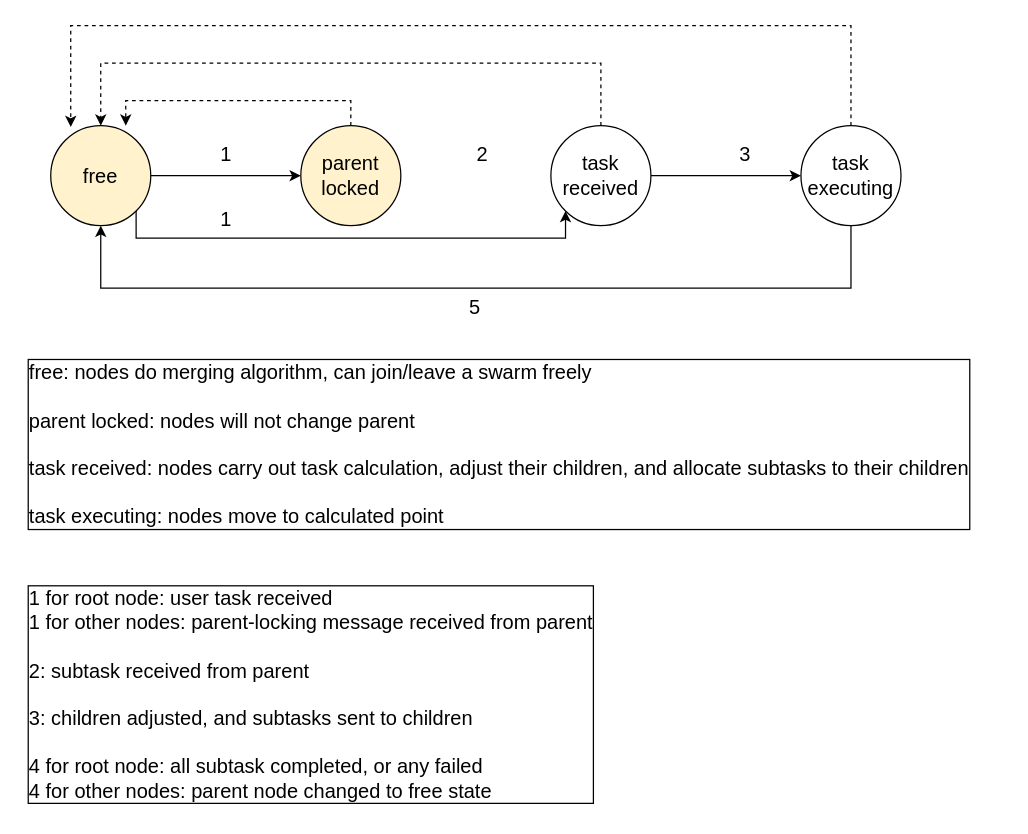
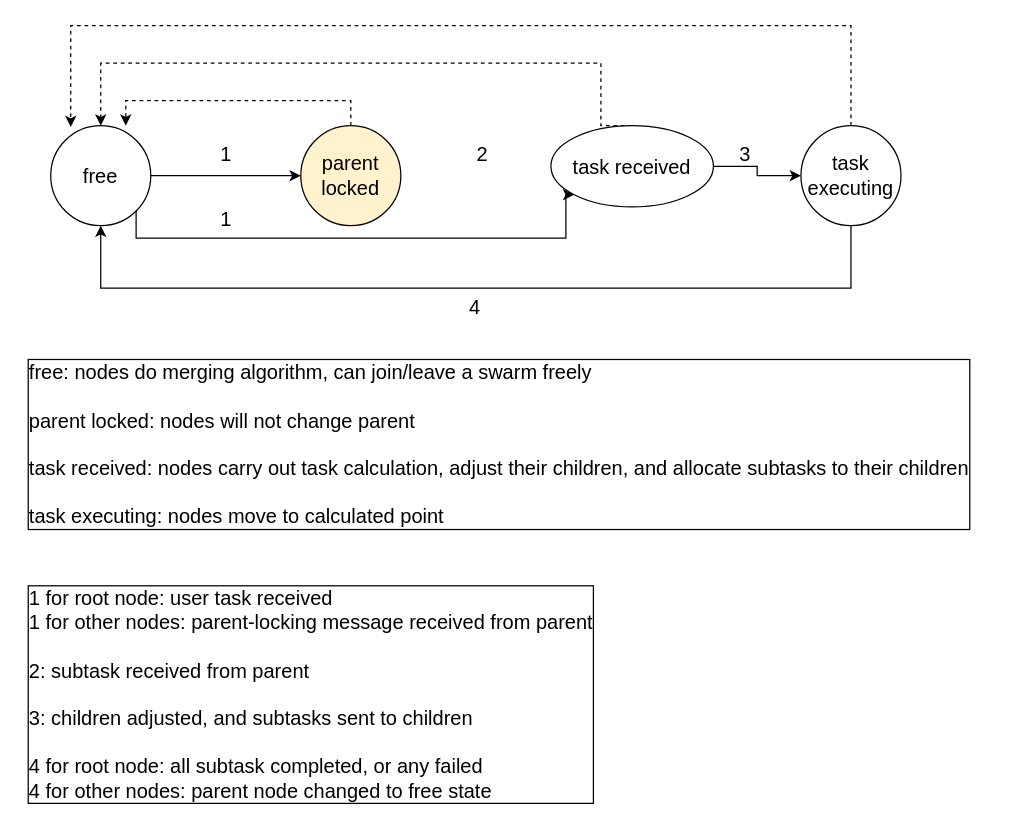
(101, 176) -> (101, 176)
(601, 176) -> (632, 166)
(475, 307) -> (475, 307)
